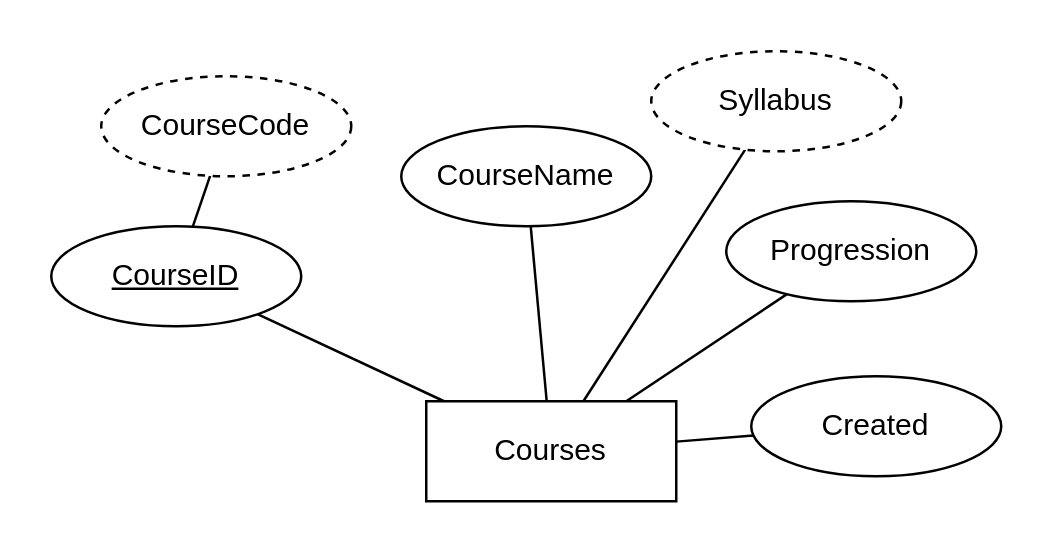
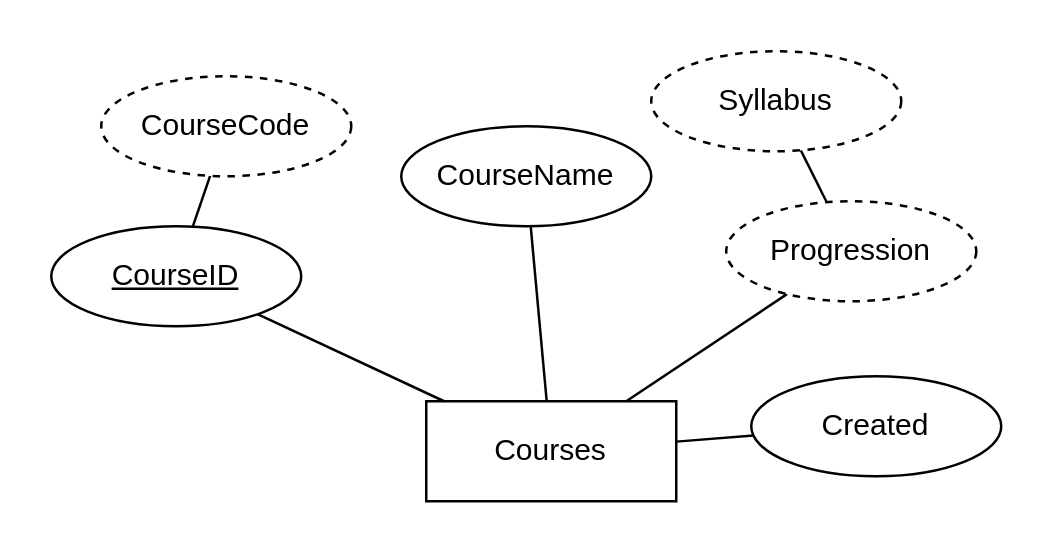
(851, 251) -> (851, 251)
(665, 275) -> (814, 176)
